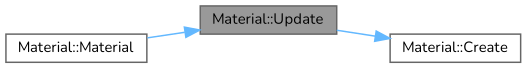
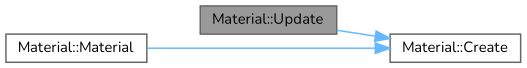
(166, 35) -> (261, 48)
